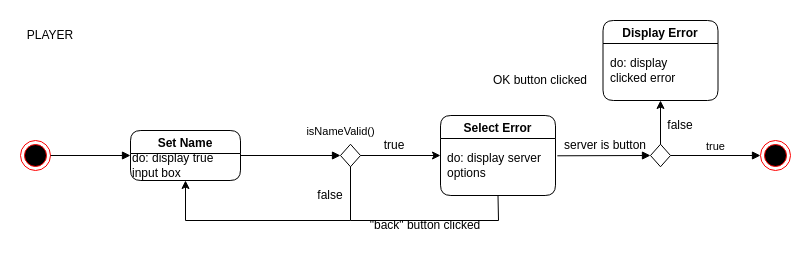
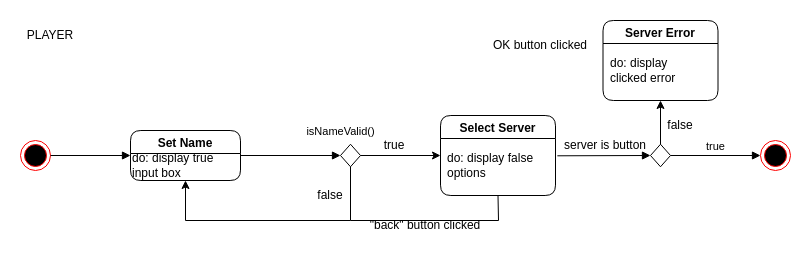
(660, 33) -> (660, 33)
(541, 81) -> (541, 46)
(498, 128) -> (498, 128)
(500, 166) -> (495, 166)
